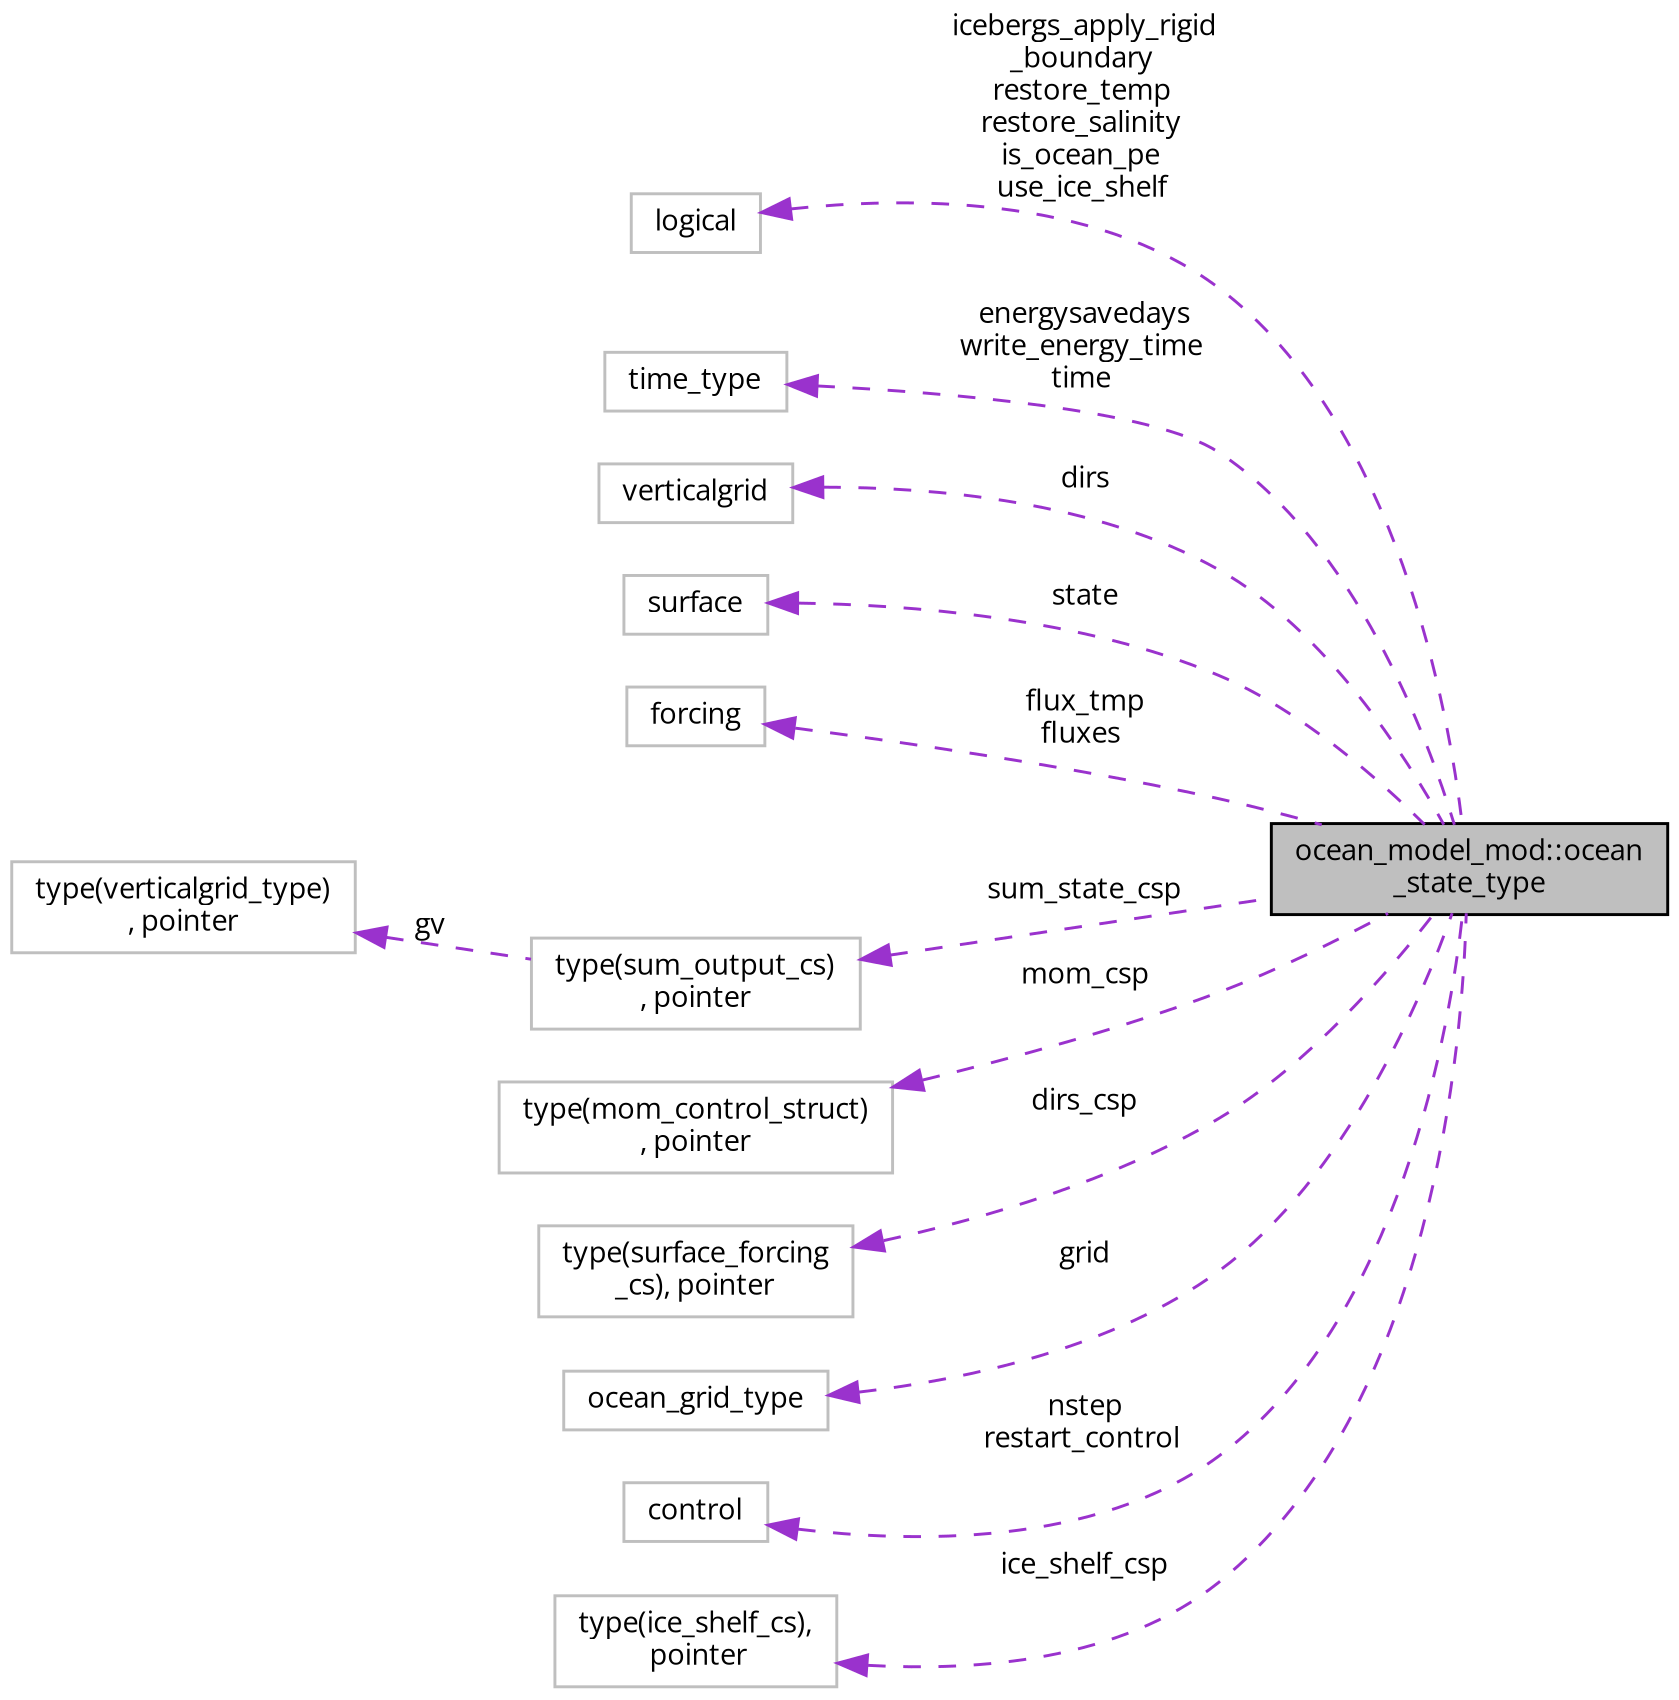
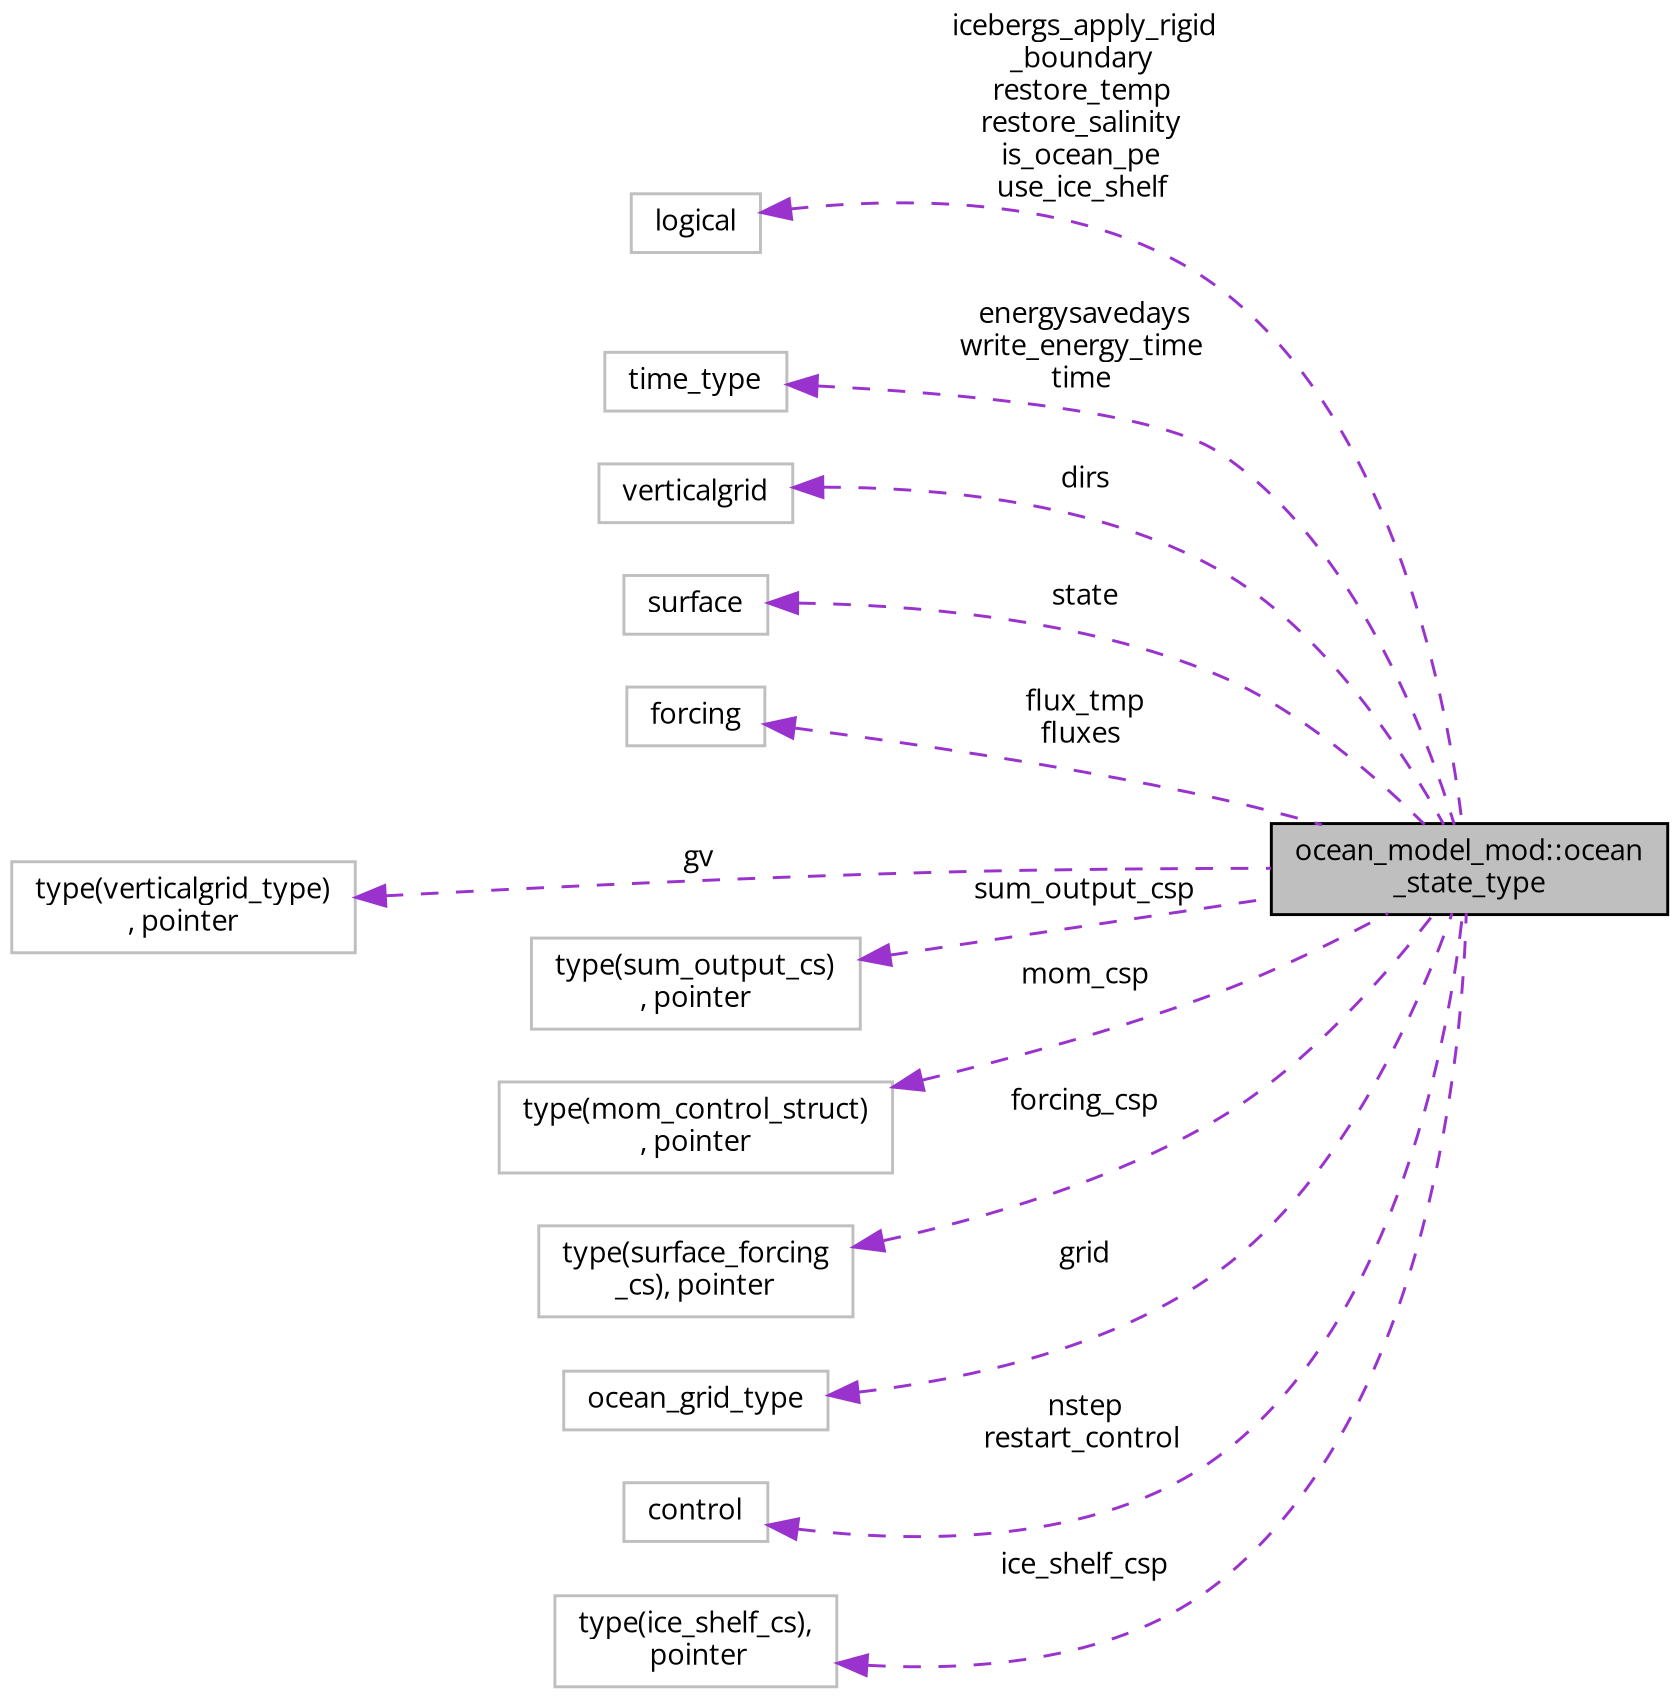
(1082, 891) -> (1082, 891)
(459, 948) -> (828, 876)
(1082, 1103) -> (1082, 1103)
